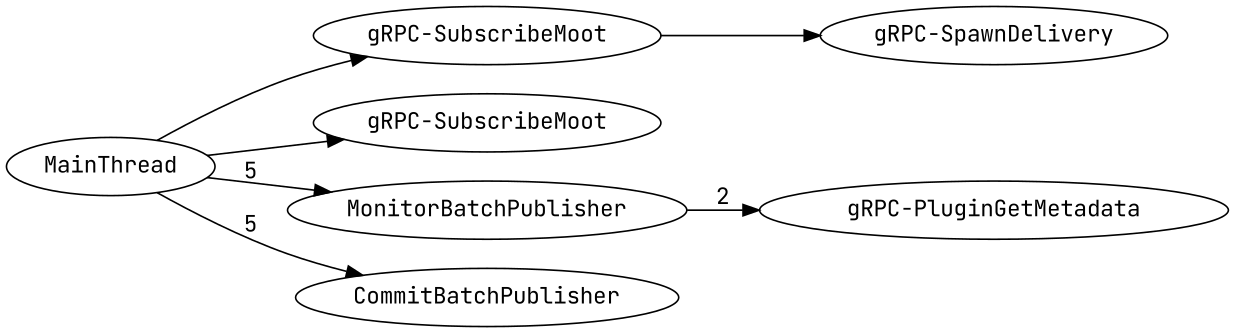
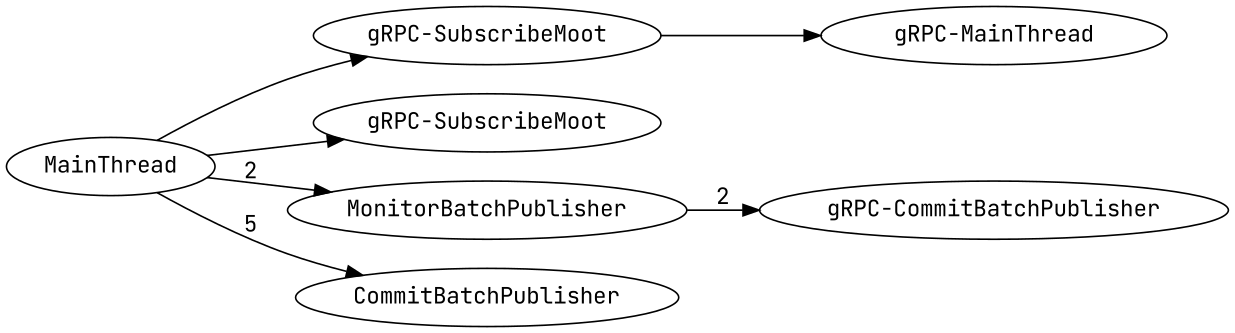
(994, 36) -> (994, 36)
(251, 172) -> (251, 172)
(994, 210) -> (994, 210)
